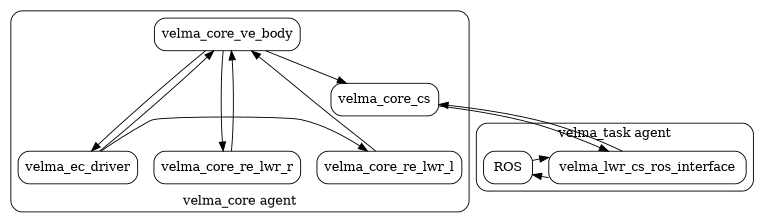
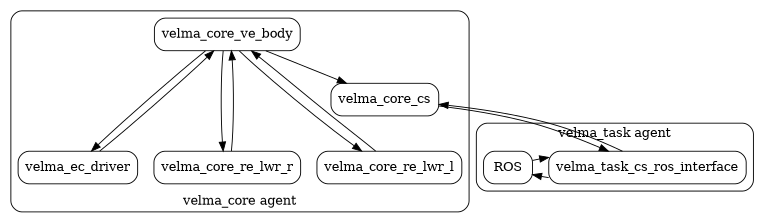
(215, 117) -> (295, 100)
(647, 168) -> (647, 168)
